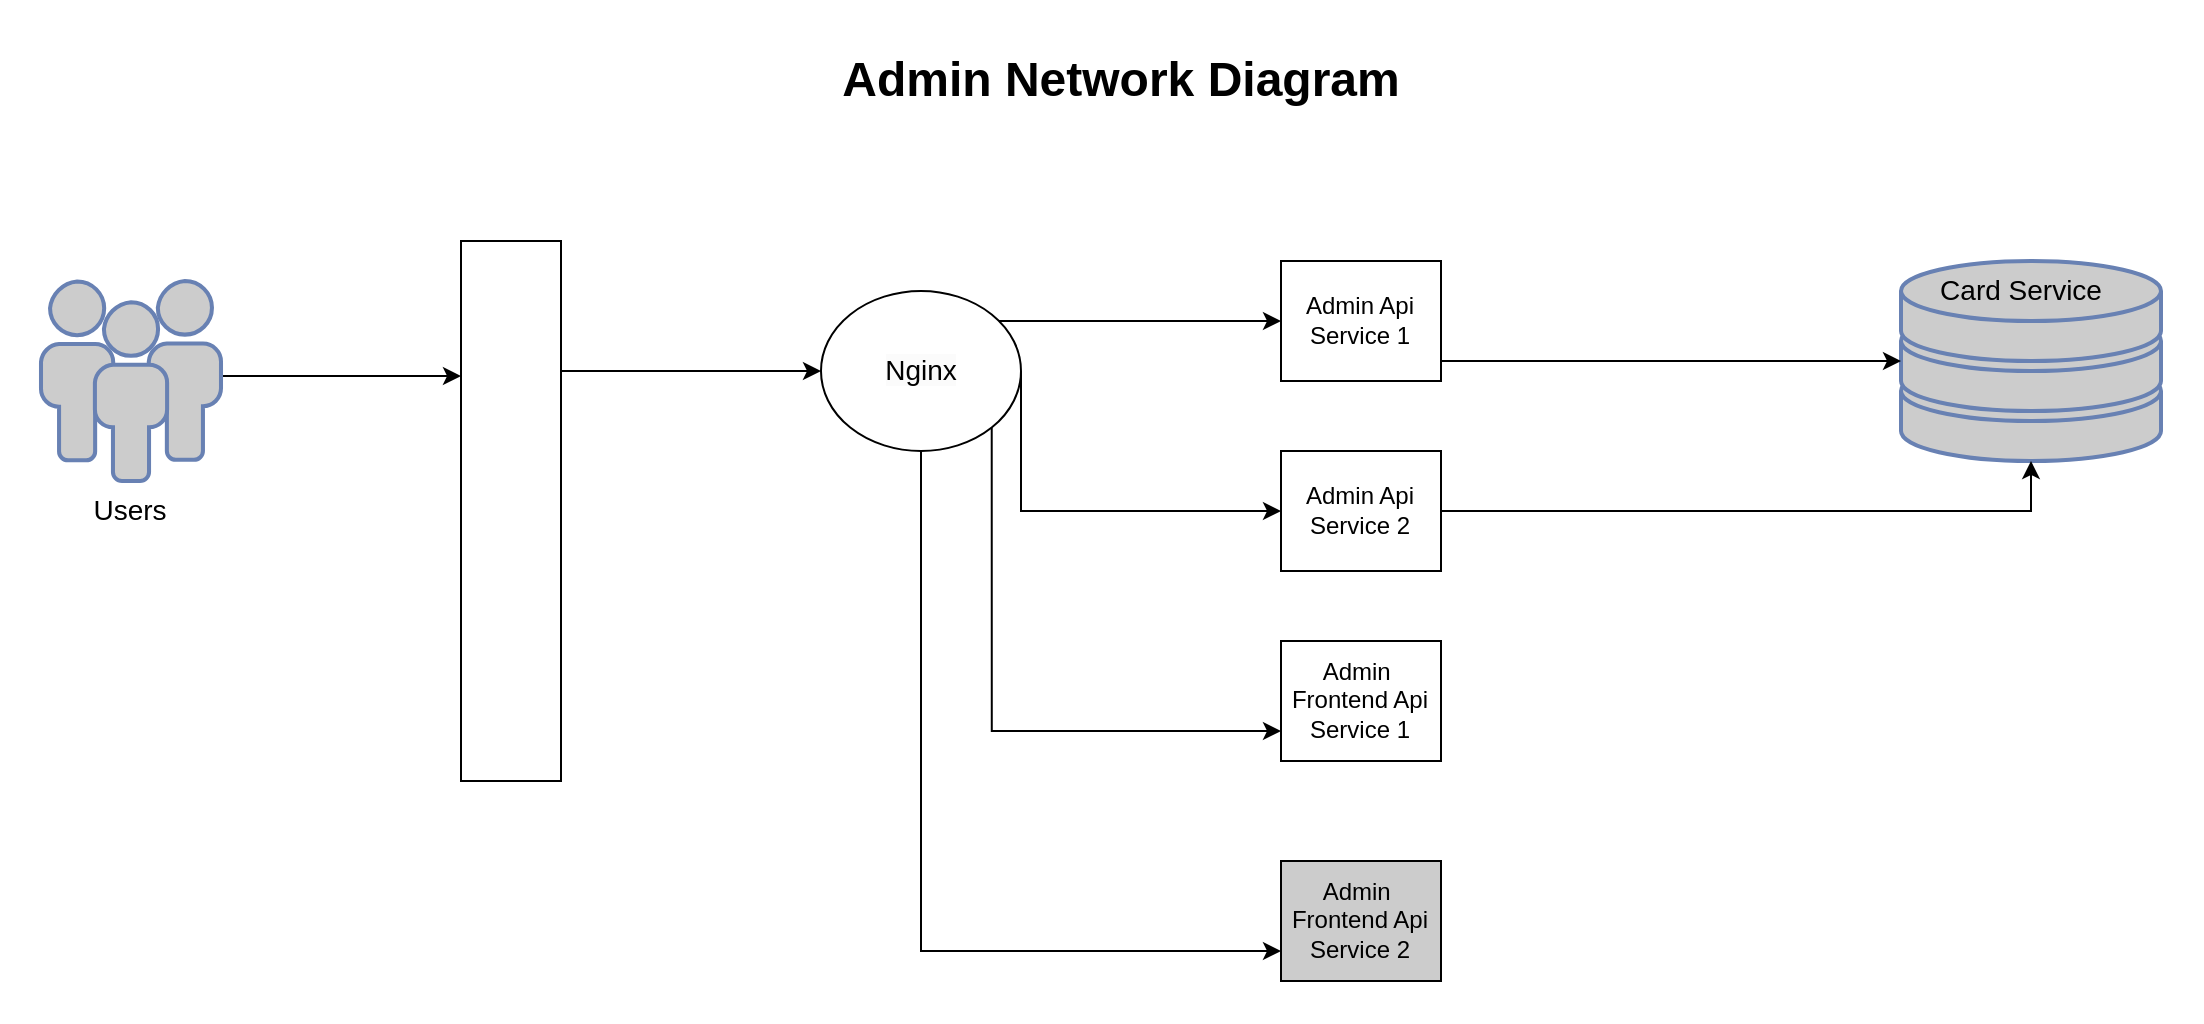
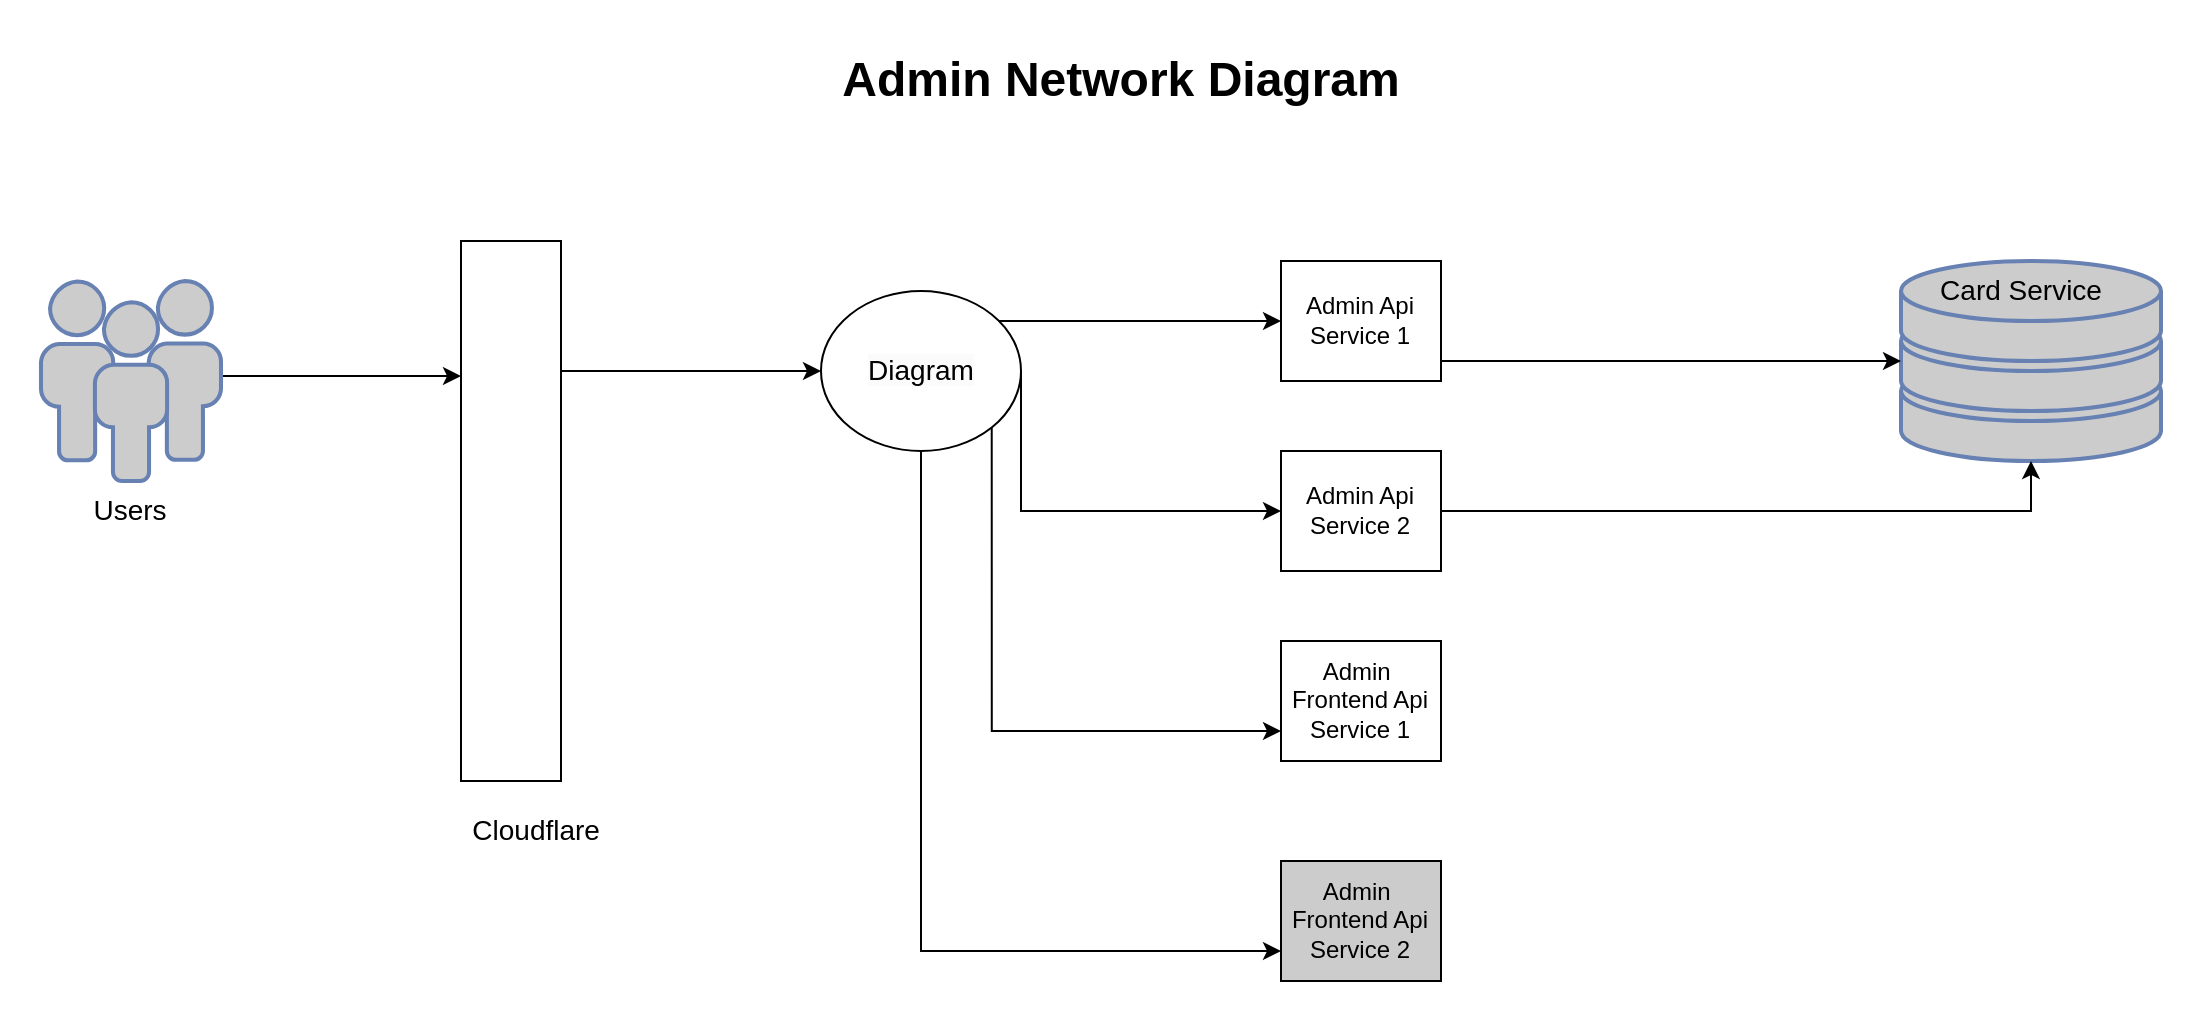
(922, 369) -> (922, 369)
none -> (541, 831)
